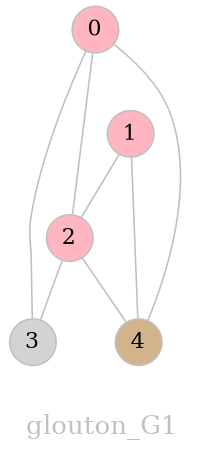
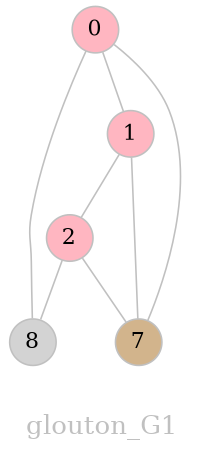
(83, 134) -> (113, 82)
(33, 342) -> (33, 342)
(139, 342) -> (139, 342)
